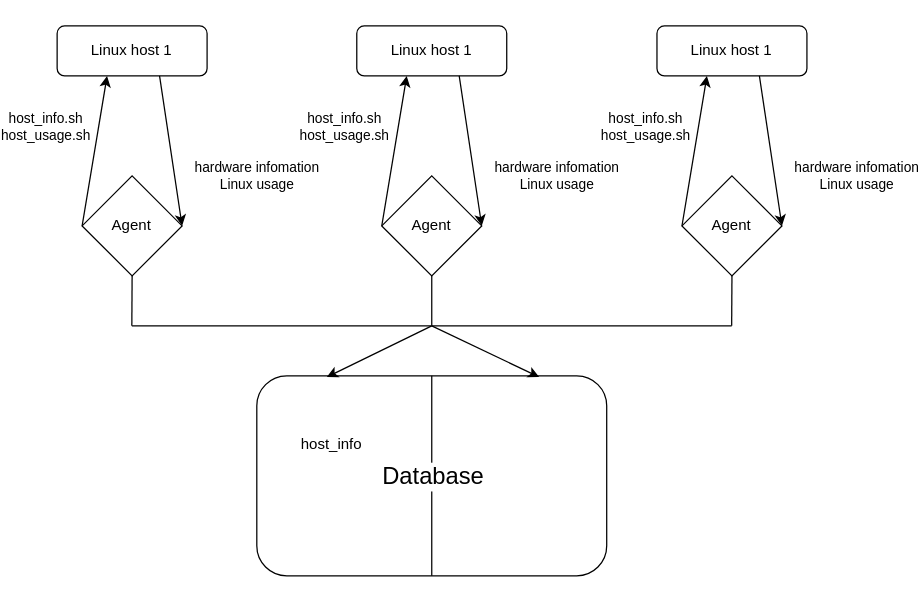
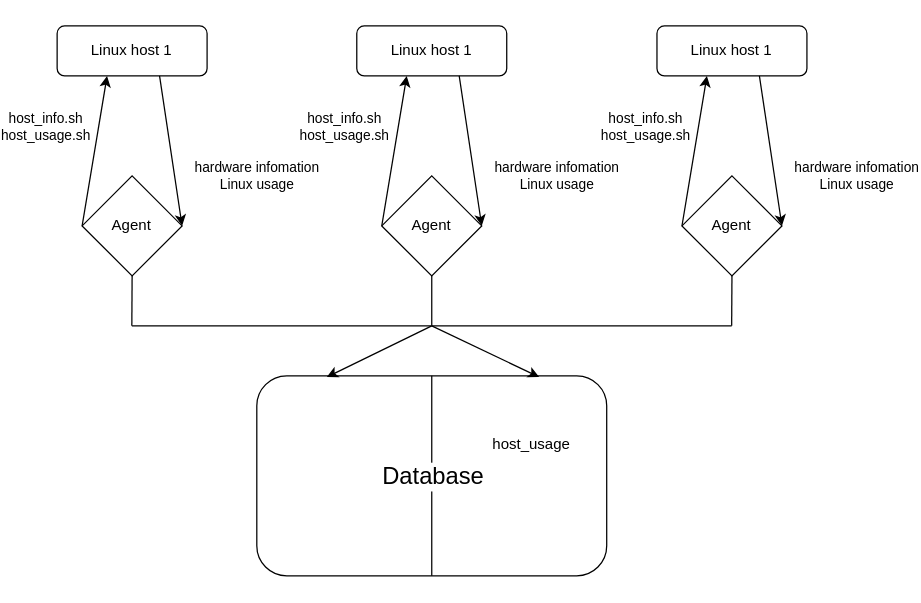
(332, 444) -> none
none -> (532, 444)
